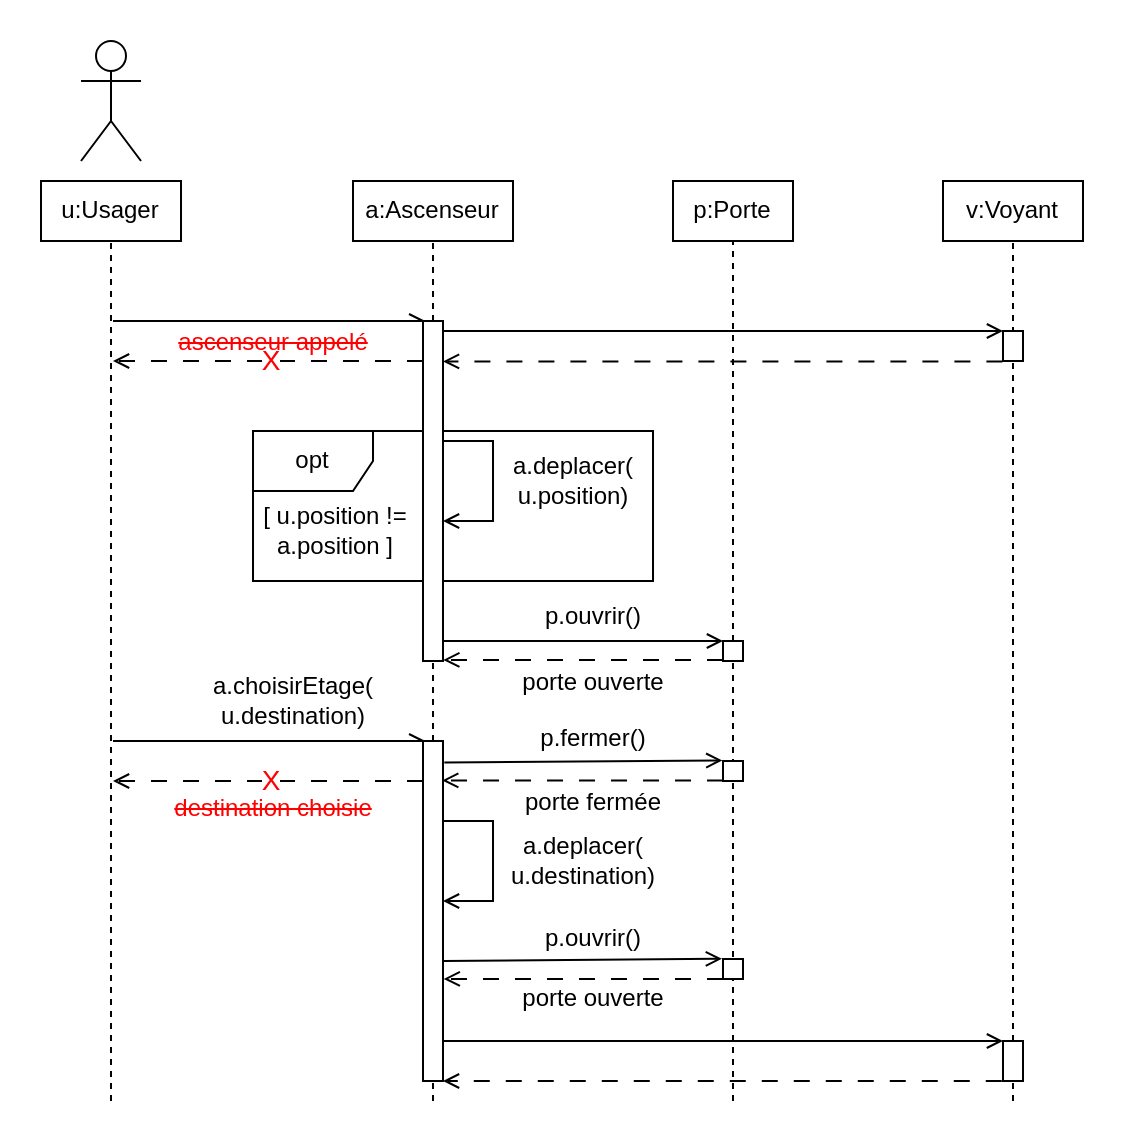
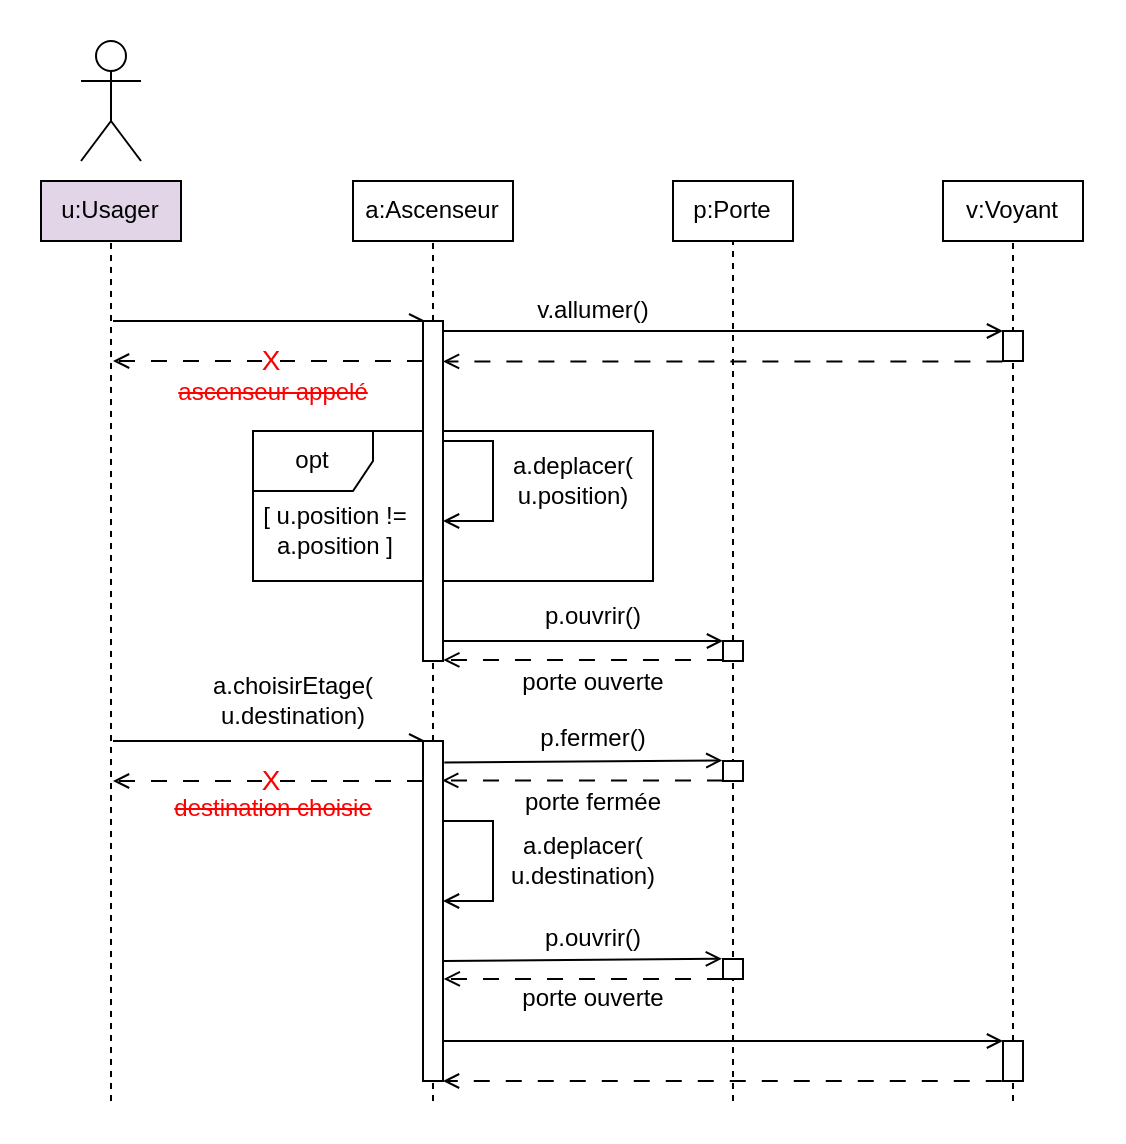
(111, 211) -> (111, 211)
none -> (593, 311)
(273, 343) -> (273, 393)
